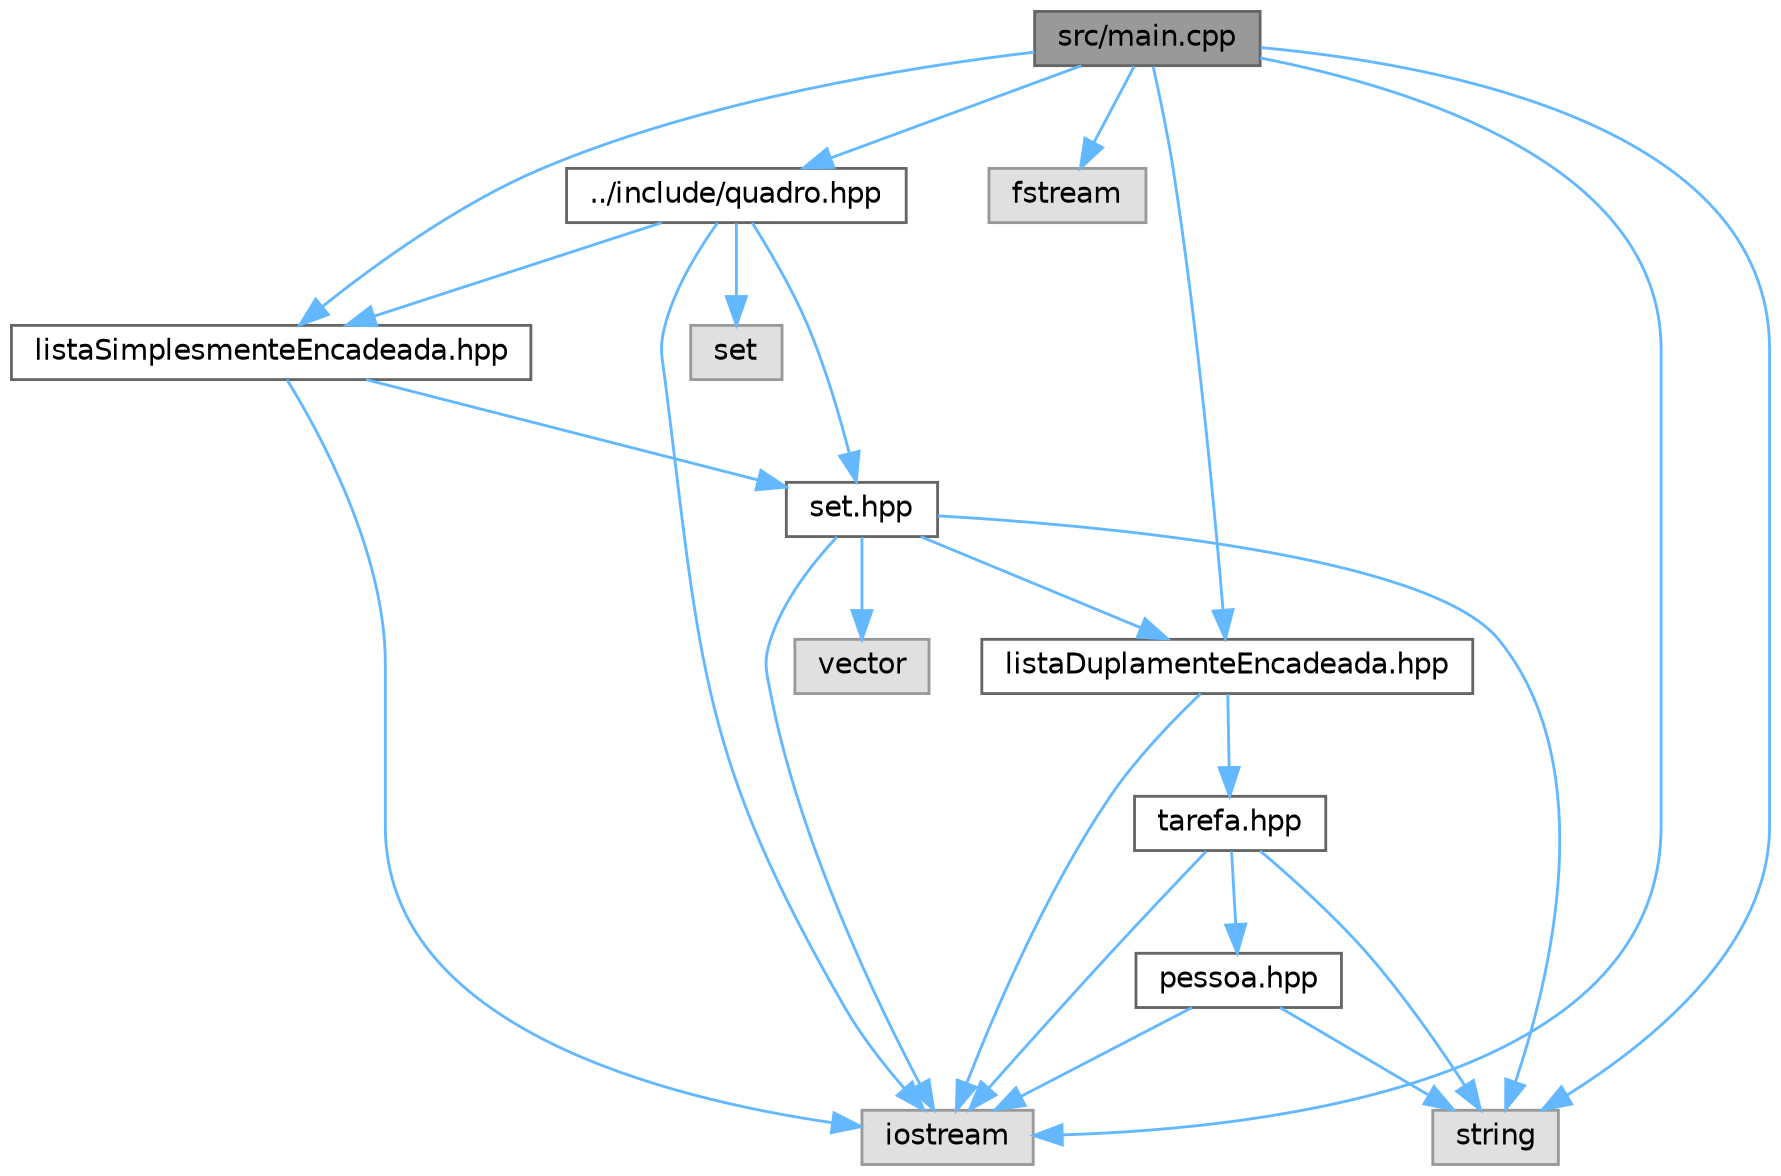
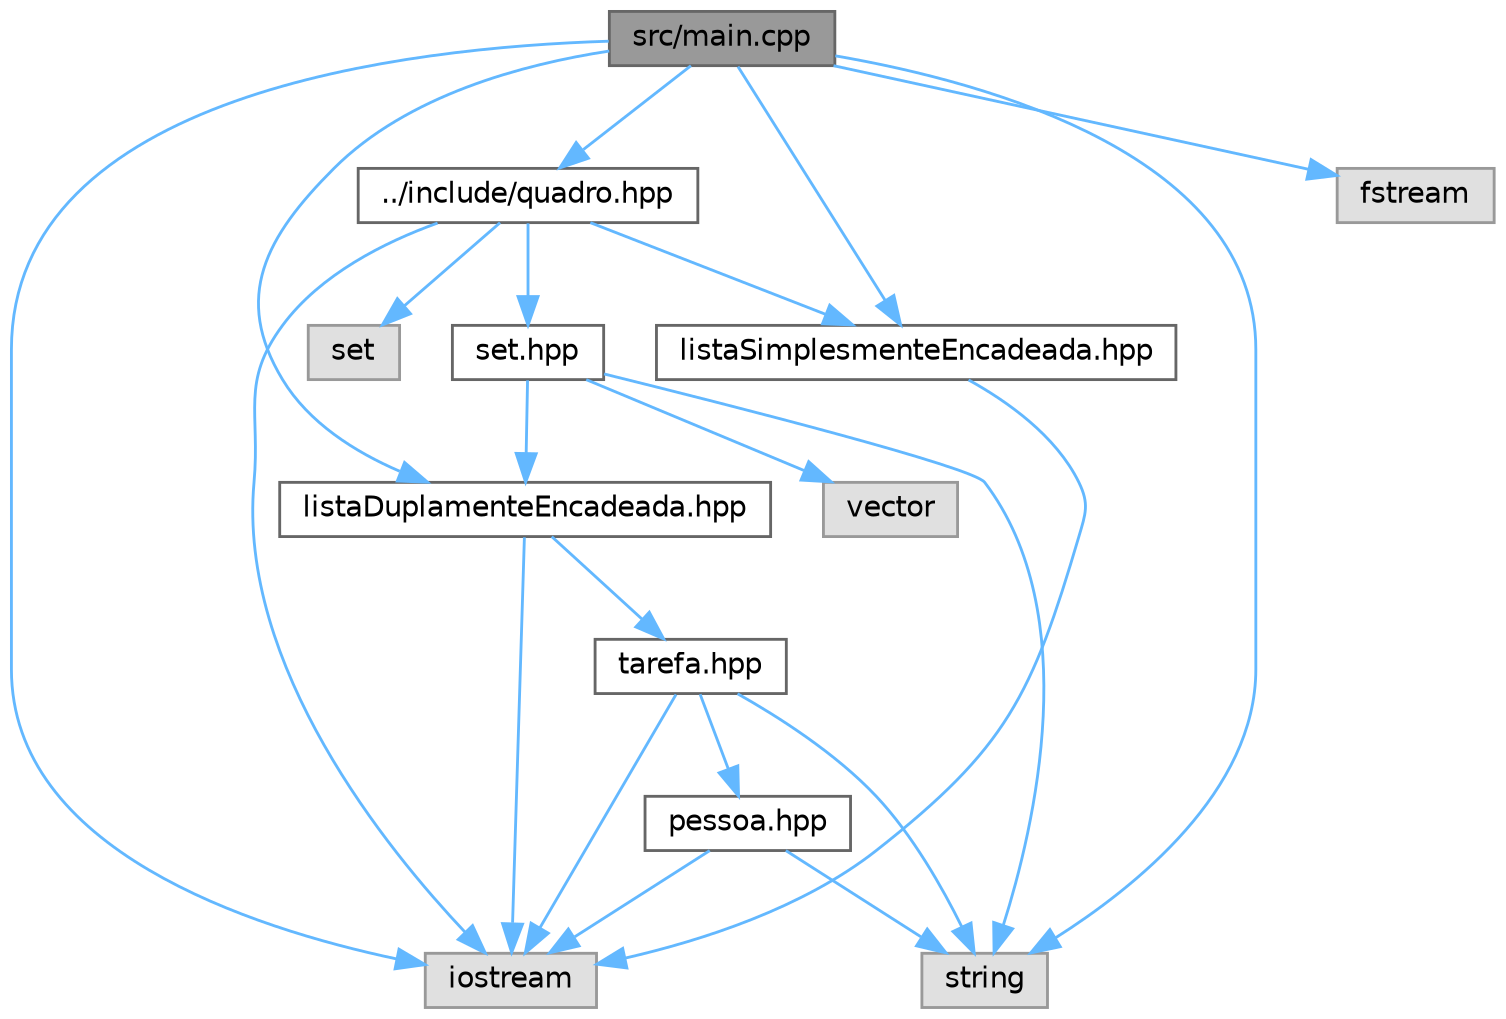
(562, 430) -> none
(802, 810) -> none
